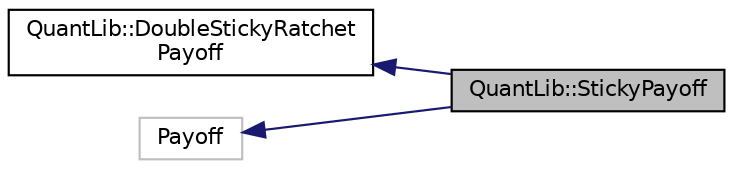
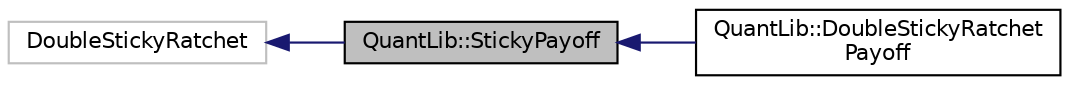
(423, 71) -> (668, 43)
(191, 139) -> (137, 43)
